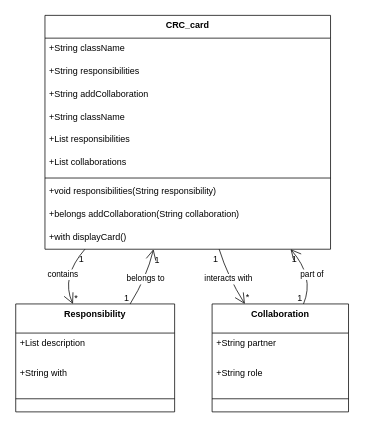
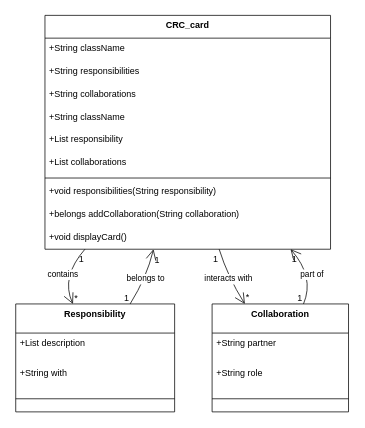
(103, 94) -> (98, 94)
(96, 140) -> (92, 140)
(92, 237) -> (92, 237)
